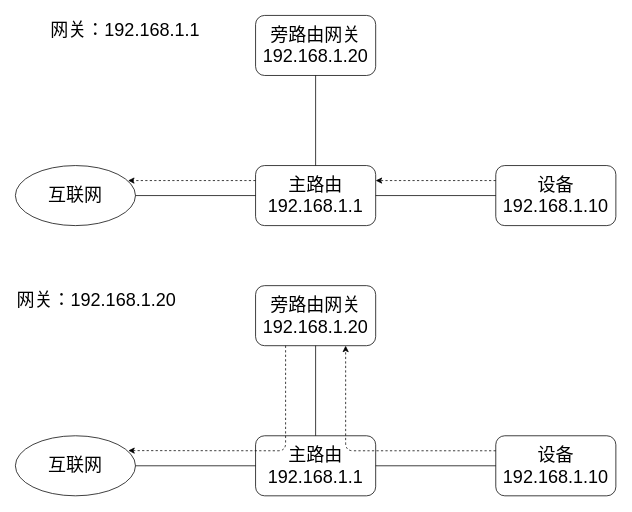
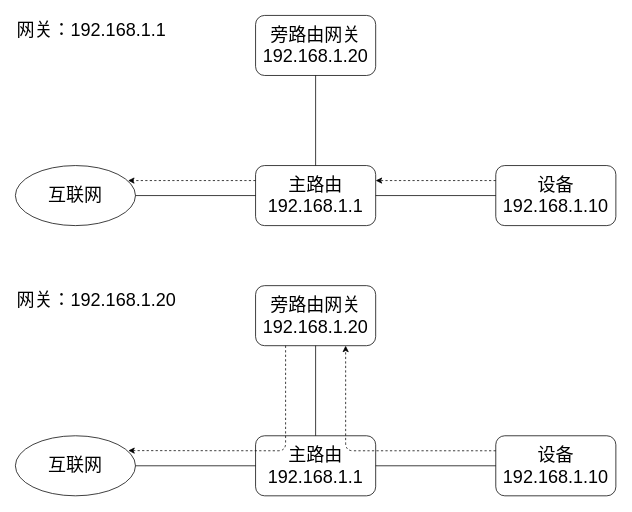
(128, 30) -> (94, 30)
